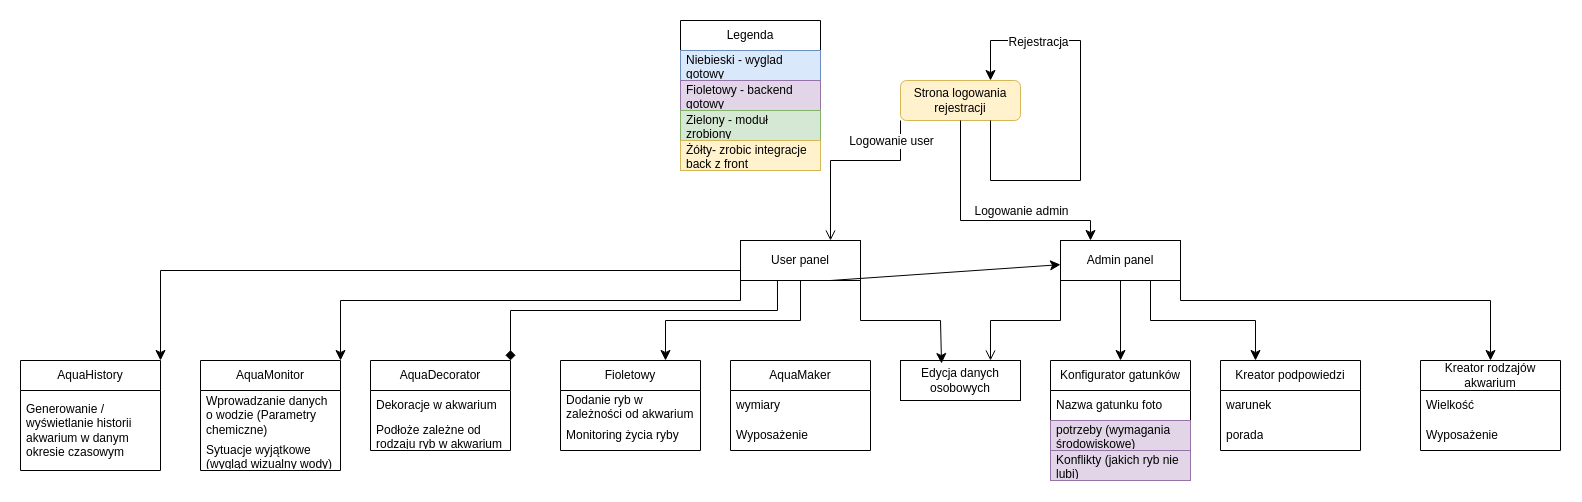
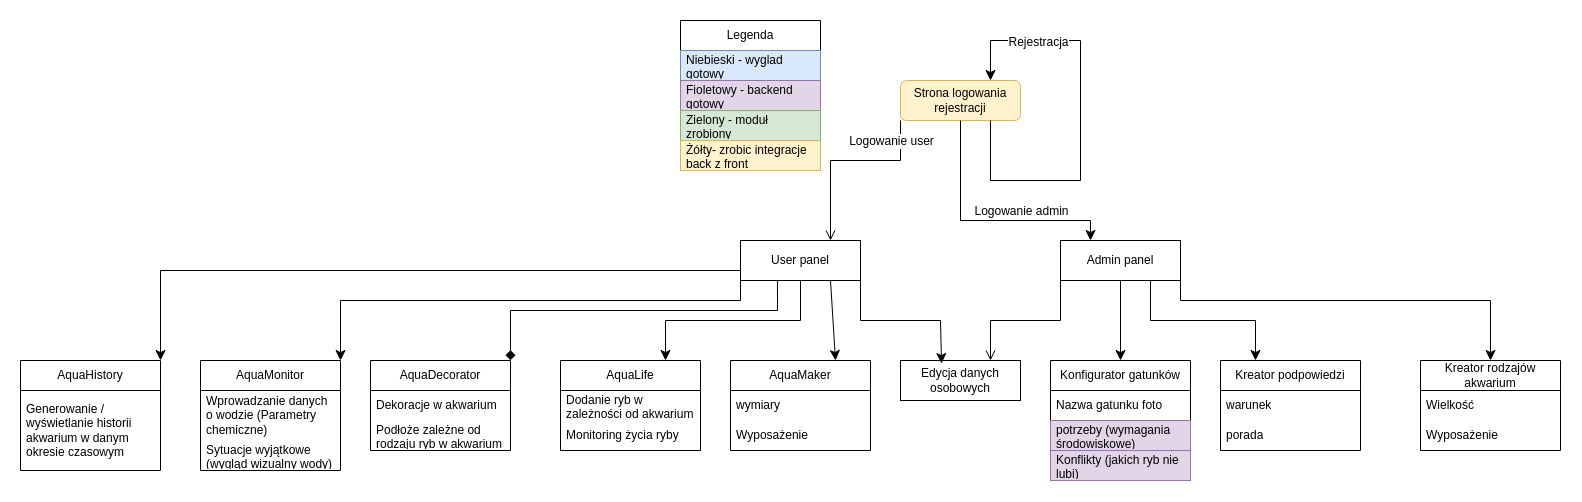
(942, 273) -> (833, 317)
(631, 376) -> (631, 376)
